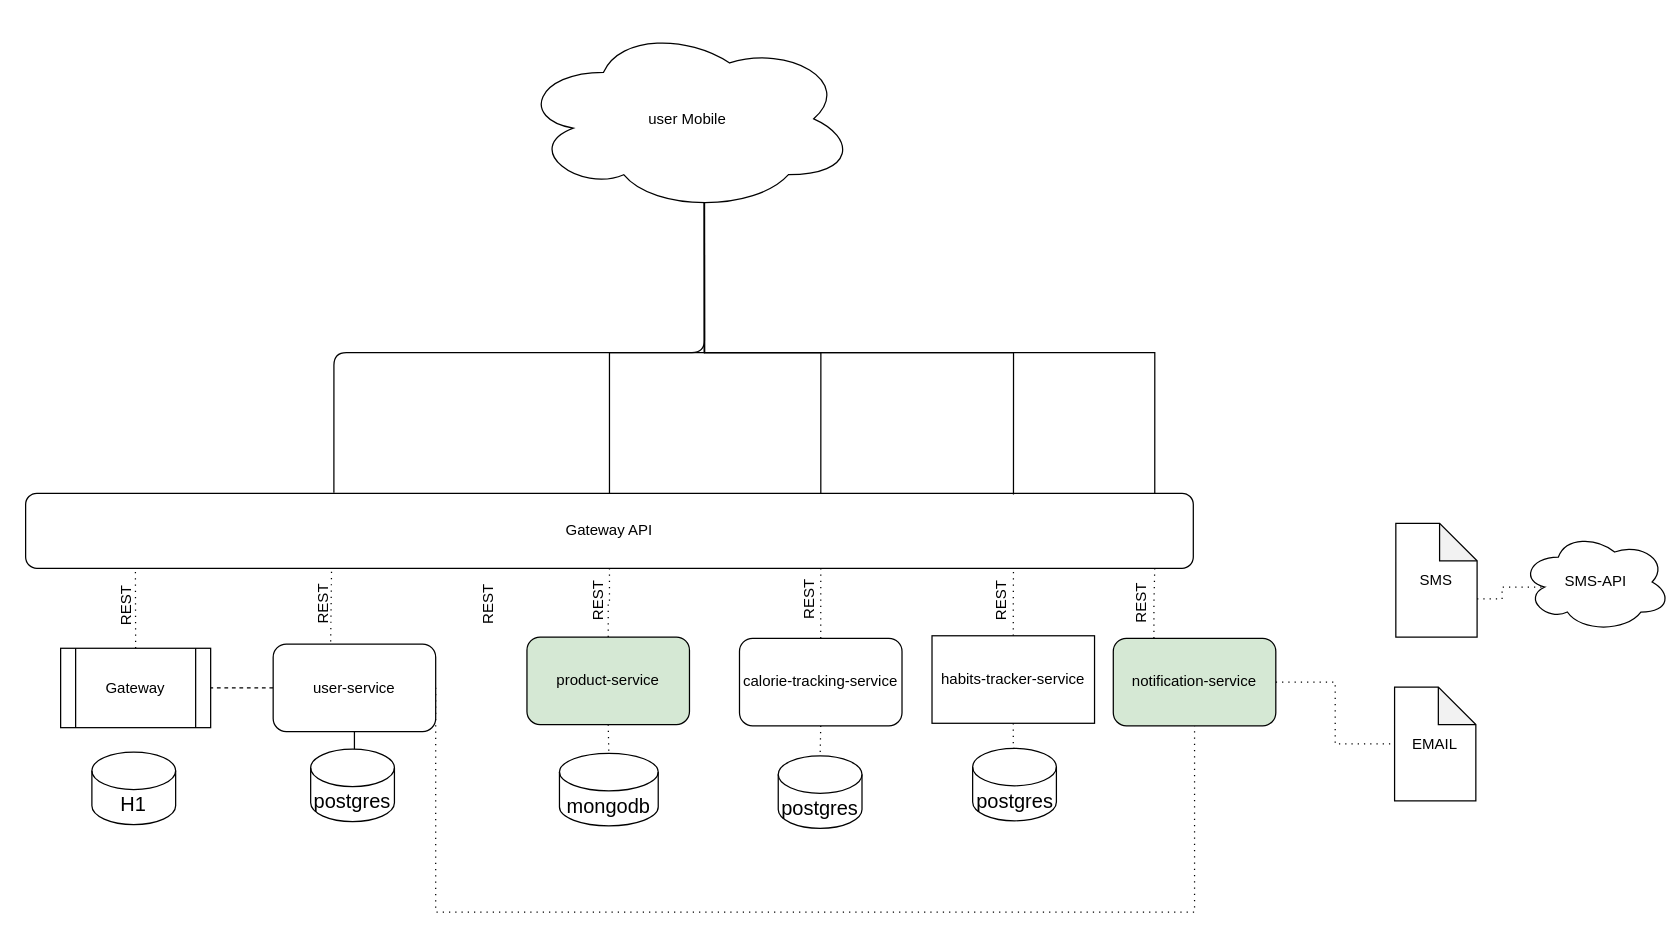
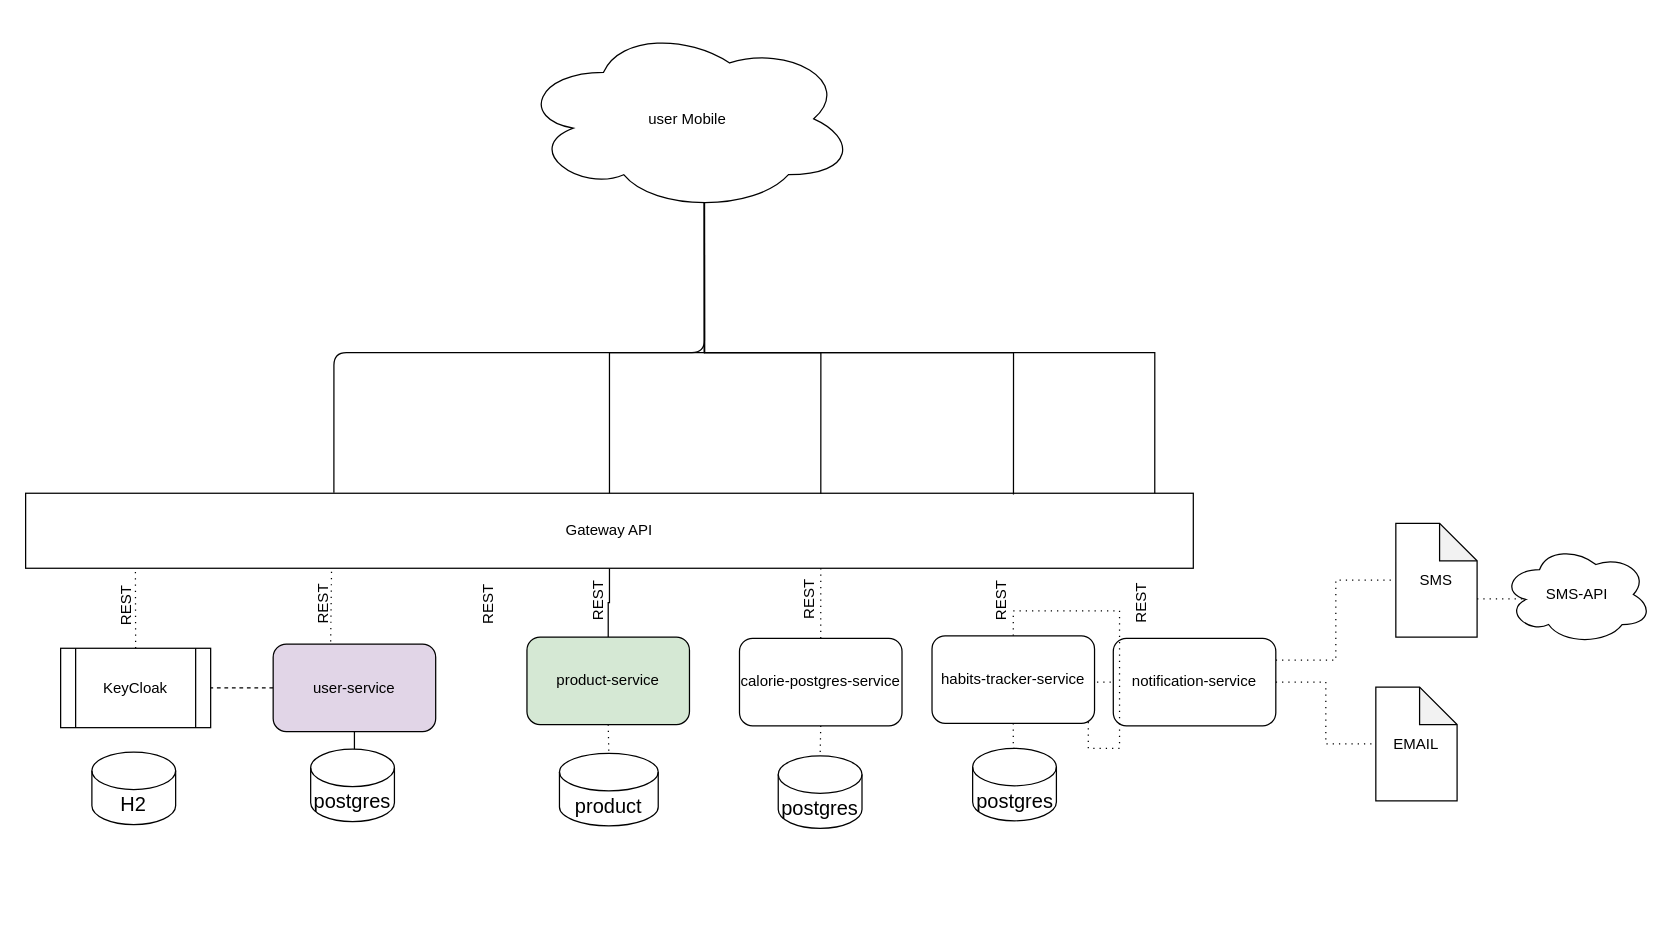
(609, 531) -> (609, 531)
(1596, 582) -> (1577, 594)
(1013, 589) -> (1119, 613)
(609, 603) -> (609, 603)
(1154, 620) -> none
none -> (1336, 623)
(1013, 679) -> (1013, 679)
(821, 682) -> (821, 682)
(1194, 682) -> (1194, 682)
(136, 688) -> (136, 688)
(354, 688) -> (354, 688)
(1435, 744) -> (1416, 744)
(134, 804) -> (134, 804)
(609, 806) -> (609, 806)
(649, 912) -> none
